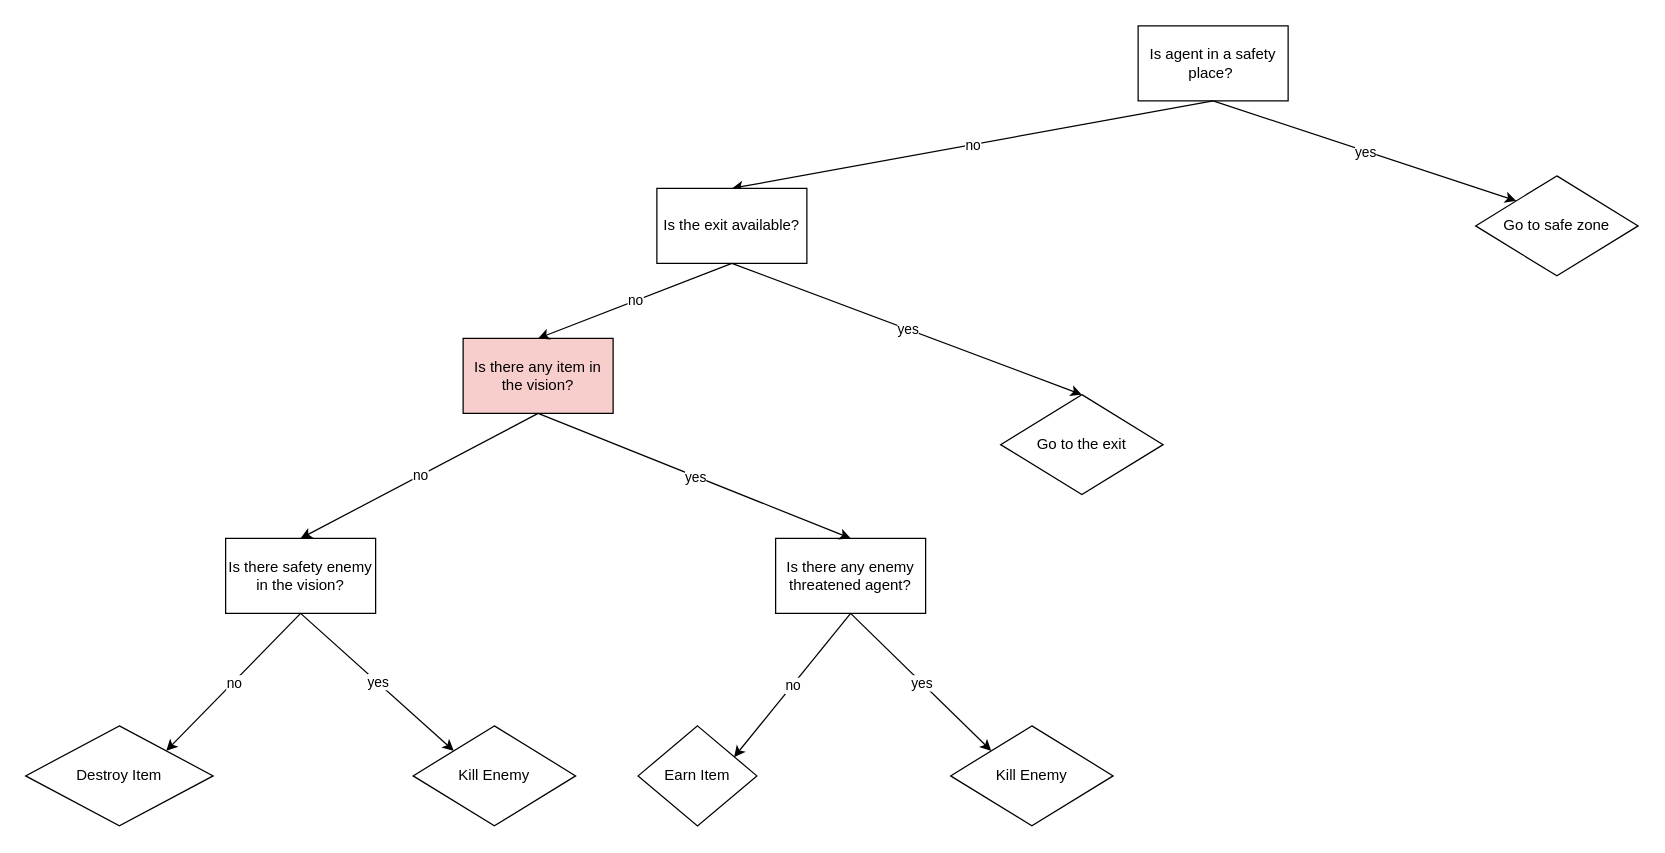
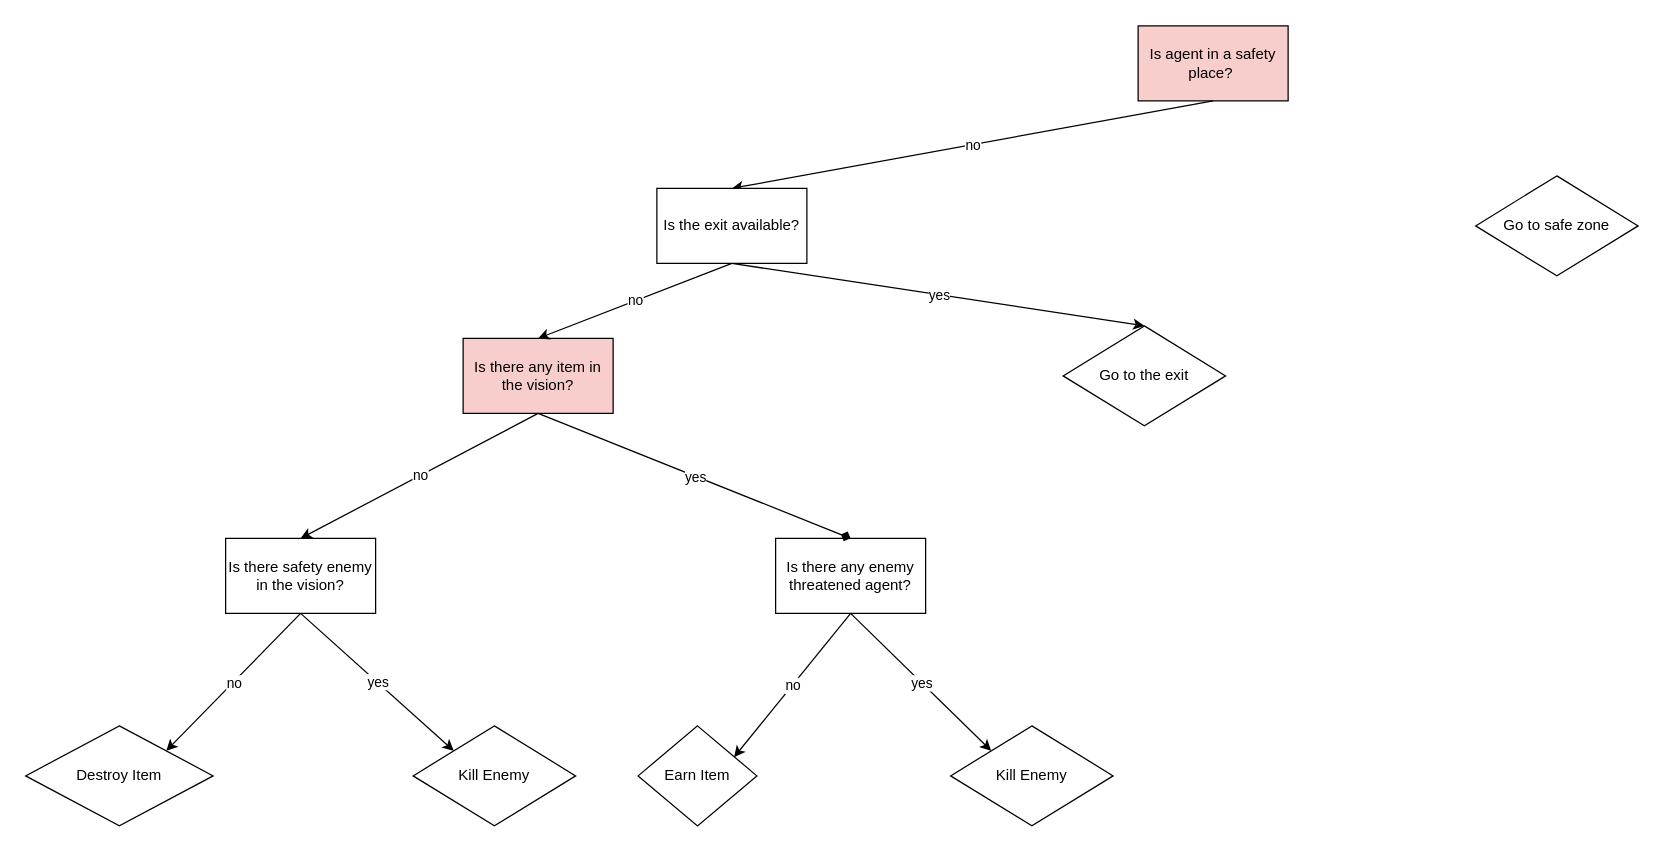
(1213, 63) -> (1213, 63)
(1361, 150) -> none
(1082, 444) -> (1144, 376)
(841, 534) -> (841, 534)
